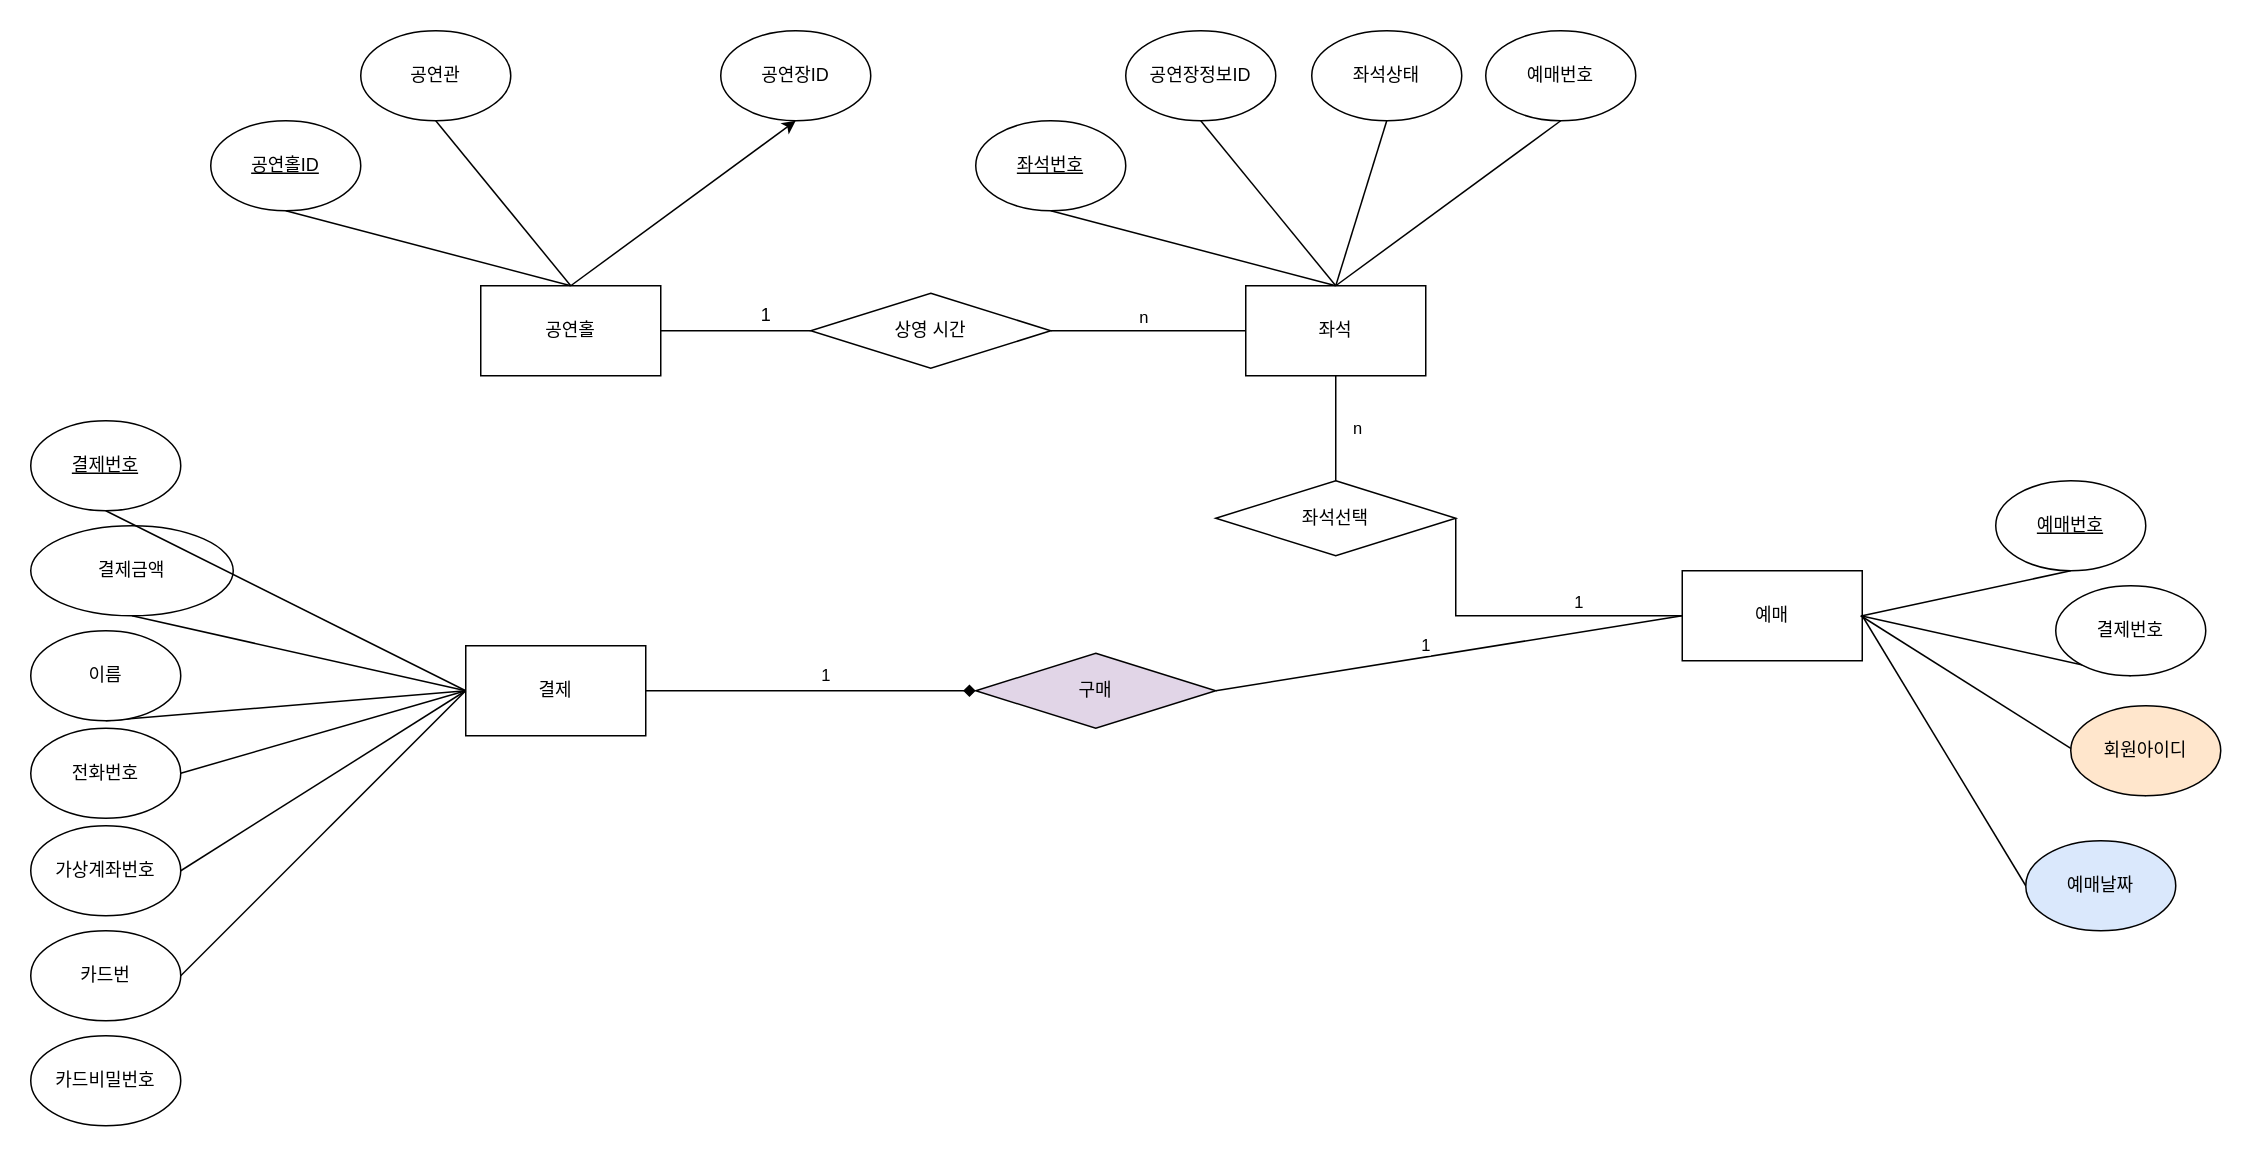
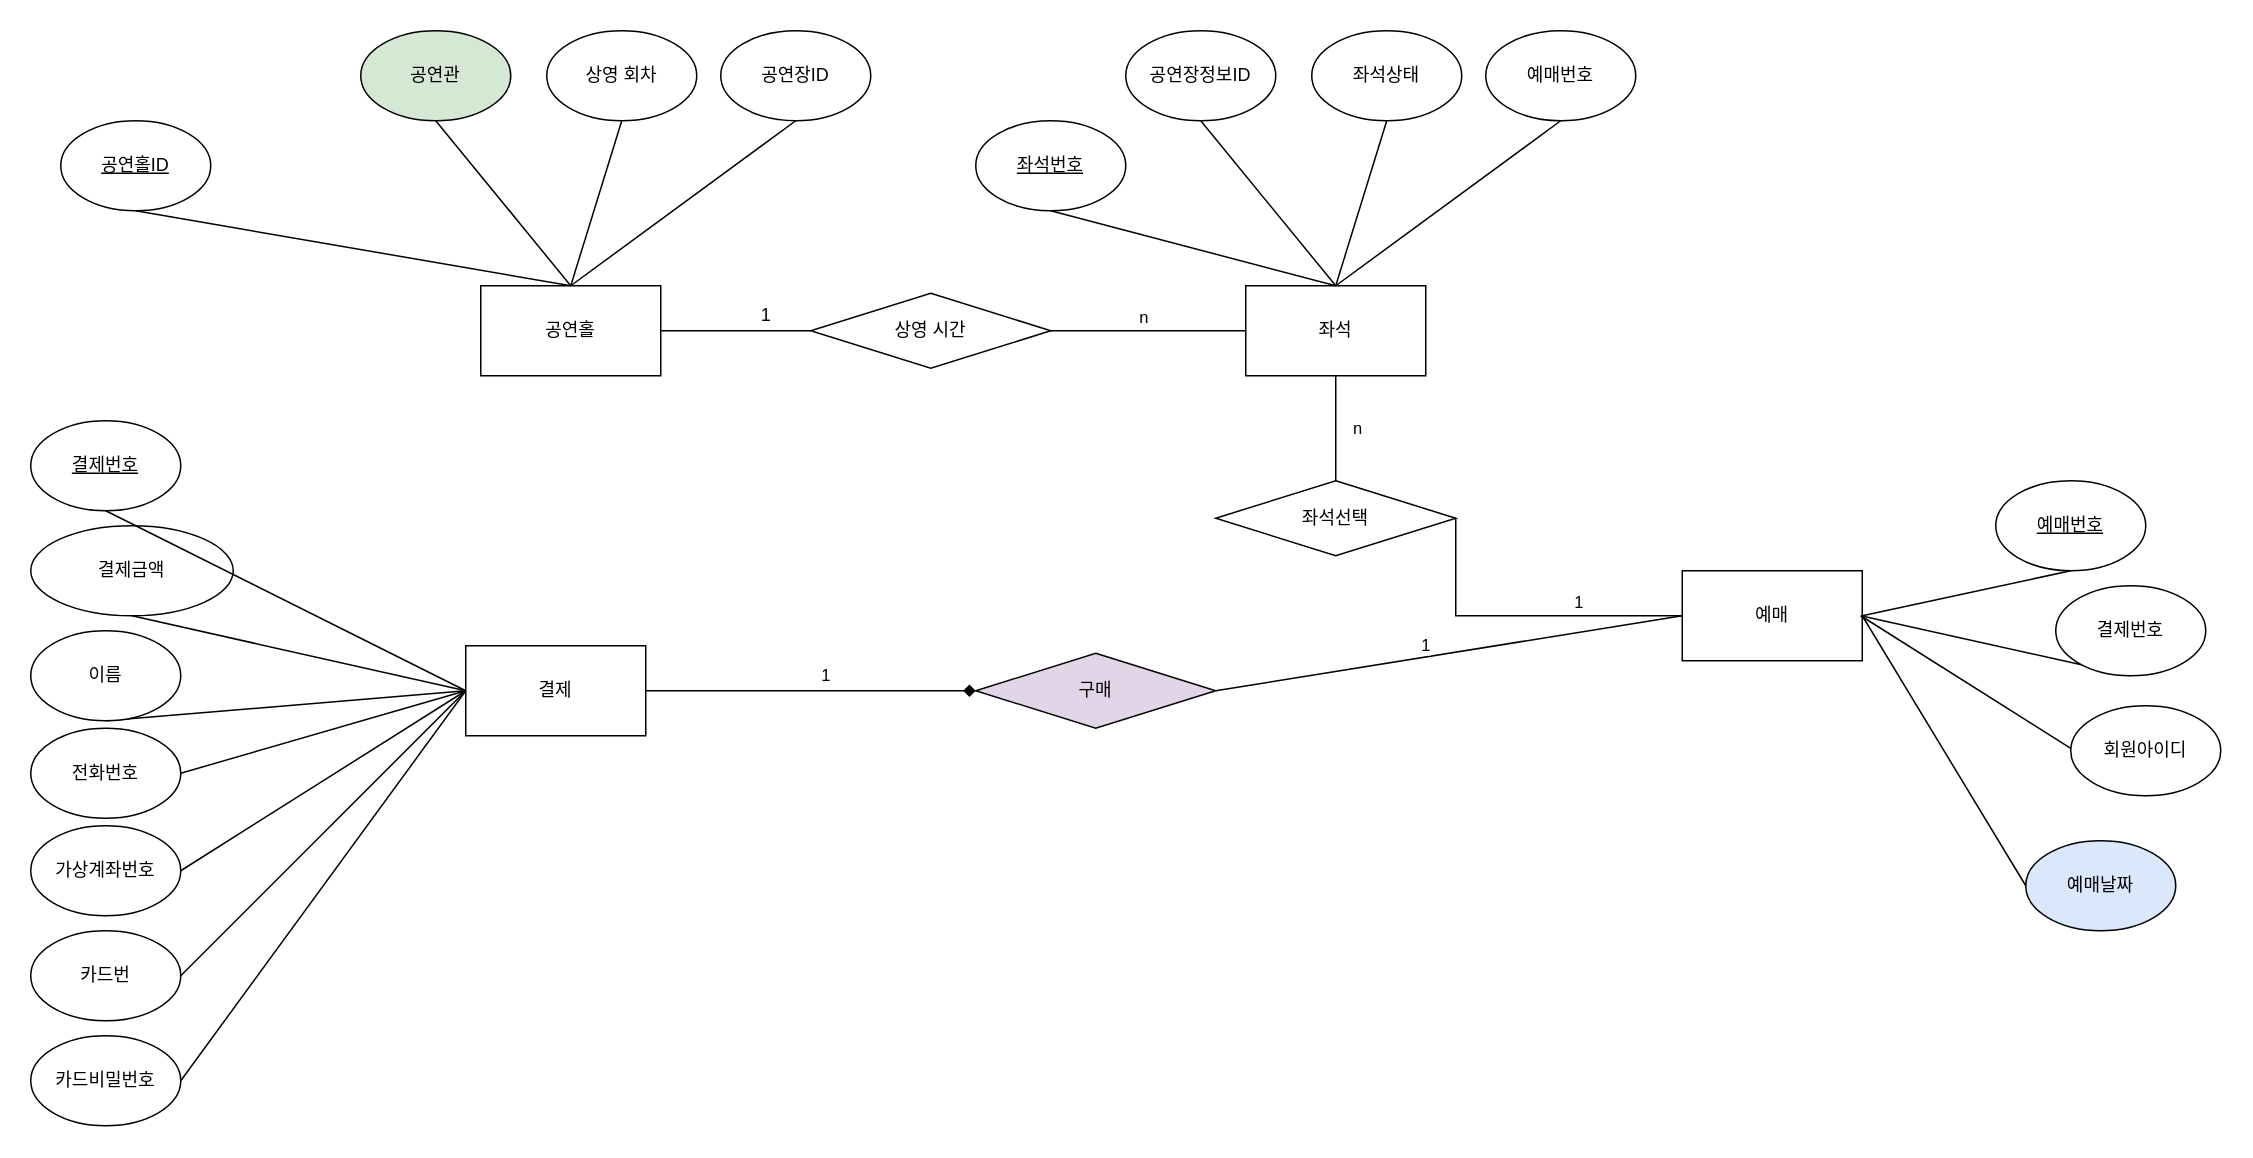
(436, 76) -> (436, 76)
none -> (622, 76)
(786, 128) -> (790, 125)
(286, 166) -> (136, 166)
none -> (597, 201)
(2146, 751) -> (2146, 751)
none -> (322, 888)
